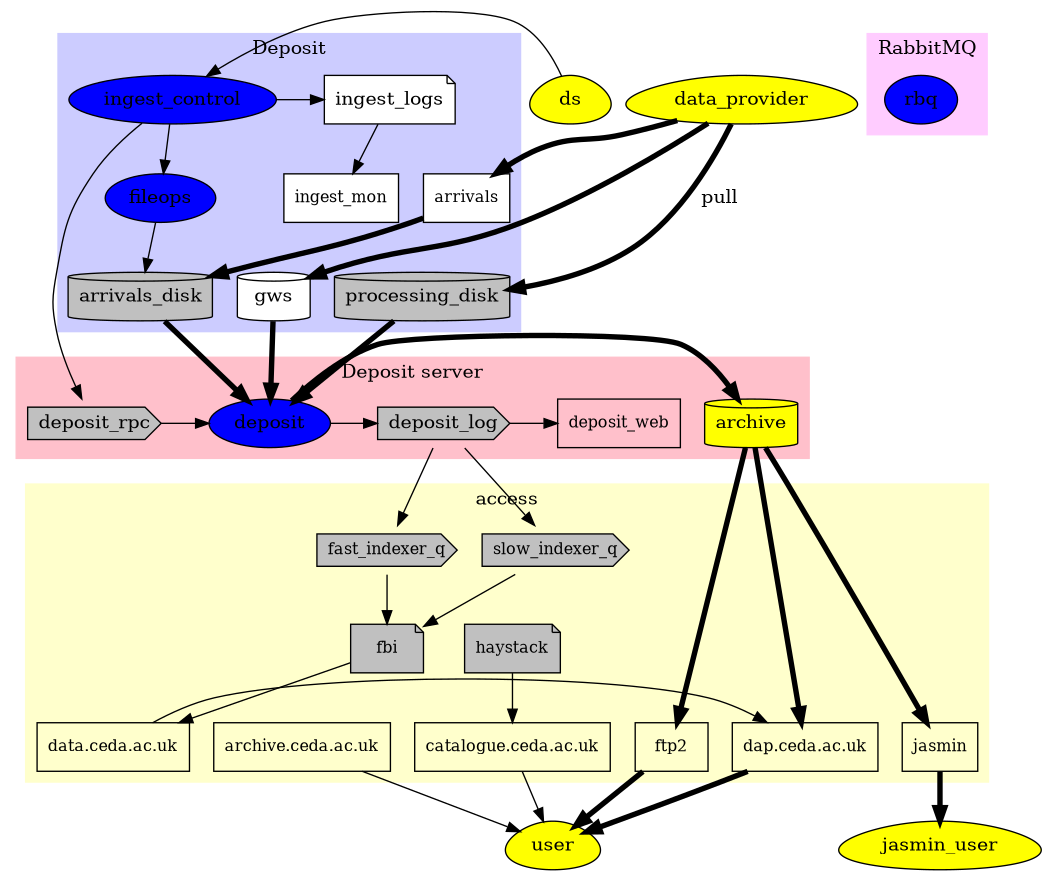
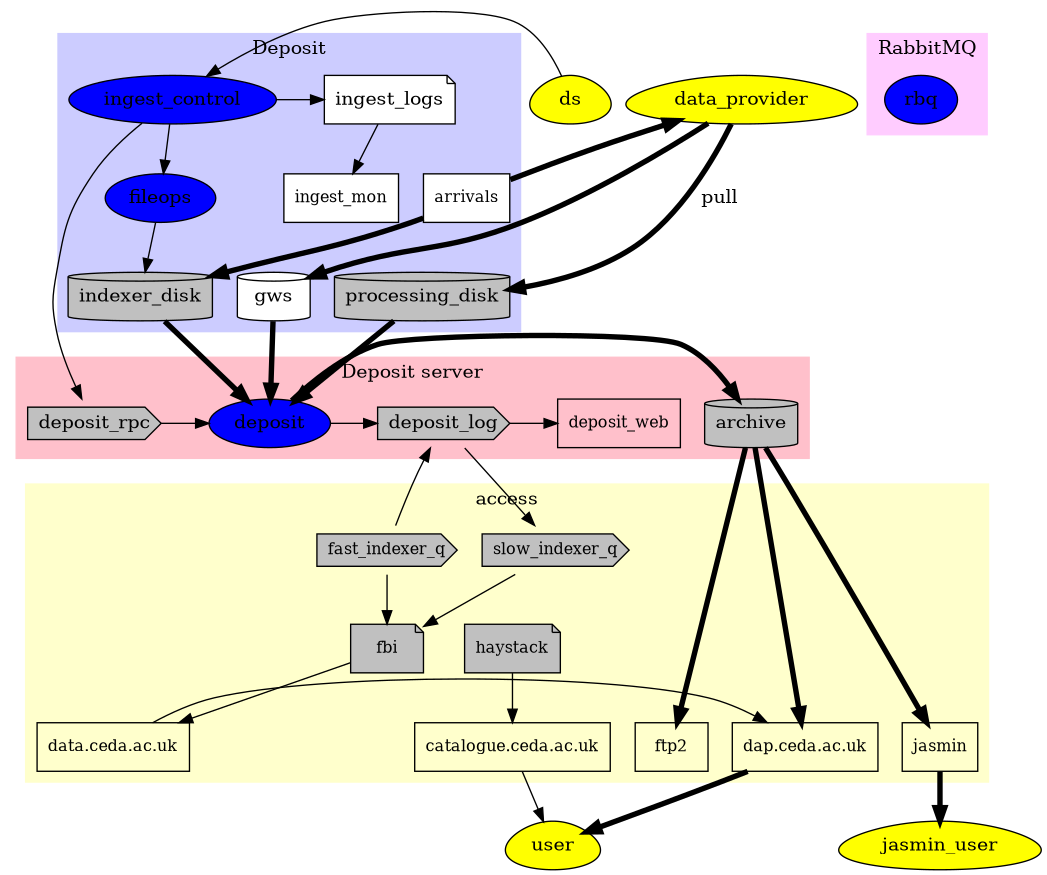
(590, 139) -> (587, 151)
(140, 297) -> (140, 297)
(751, 423) -> (751, 423)
(420, 476) -> (409, 493)
(302, 747) -> none
(614, 794) -> none
